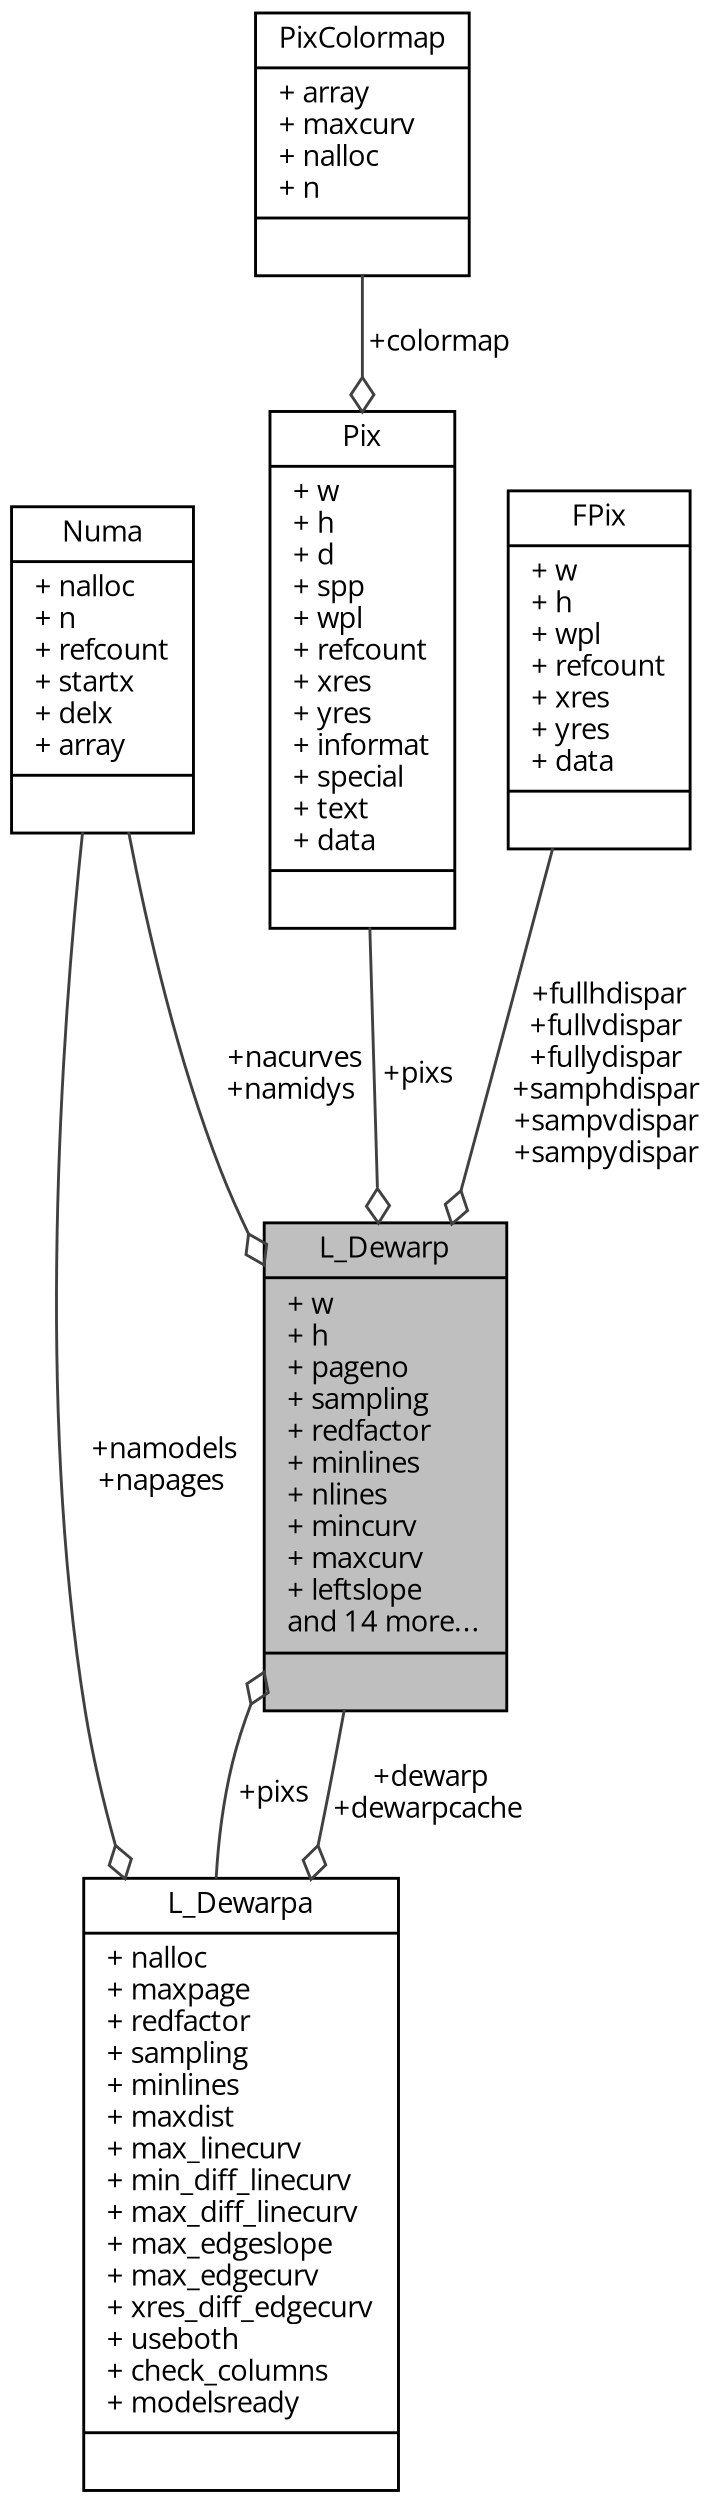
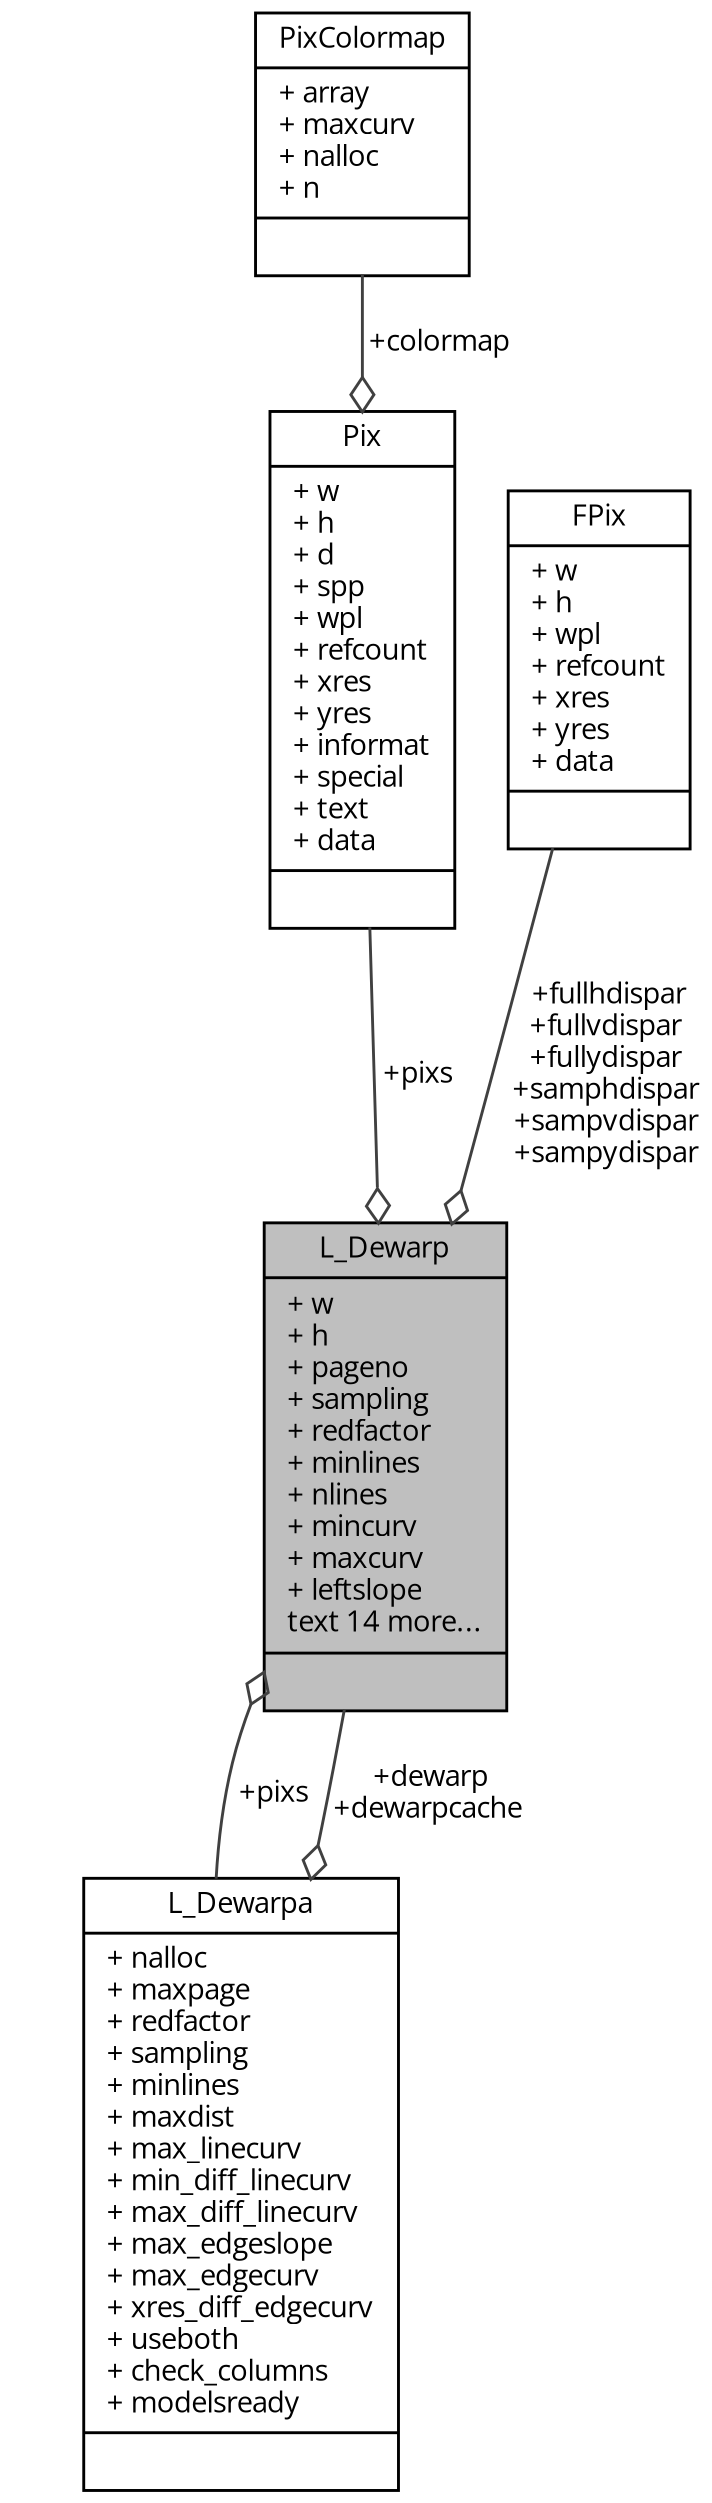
(103, 670) -> none
(384, 1623) -> (385, 1623)
